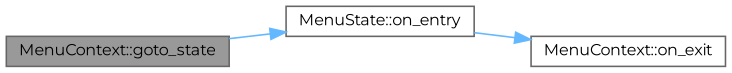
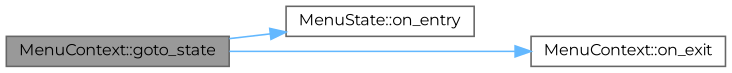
(495, 35) -> (372, 51)
